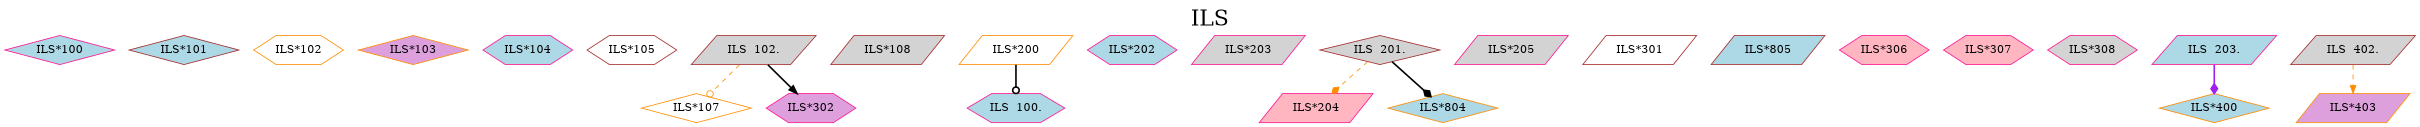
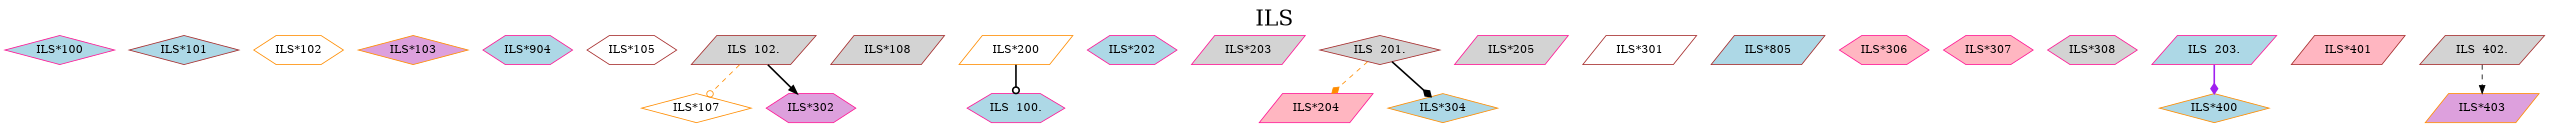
(528, 50) -> (528, 50)
none -> (2348, 50)
(2353, 75) -> (2482, 75)
(1443, 108) -> (1443, 108)
